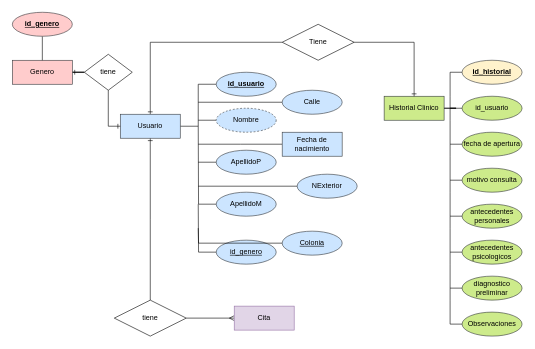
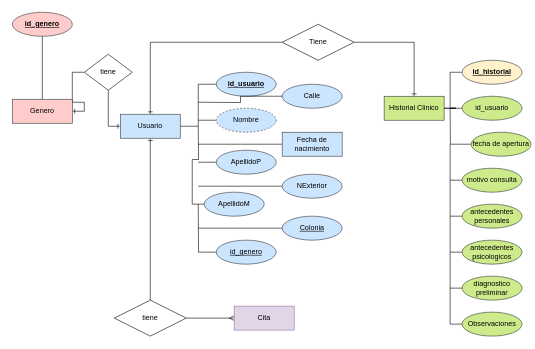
(42, 72) -> (42, 111)
(312, 102) -> (312, 96)
(492, 144) -> (501, 144)
(327, 186) -> (312, 186)
(246, 204) -> (234, 204)
(312, 243) -> (312, 228)
